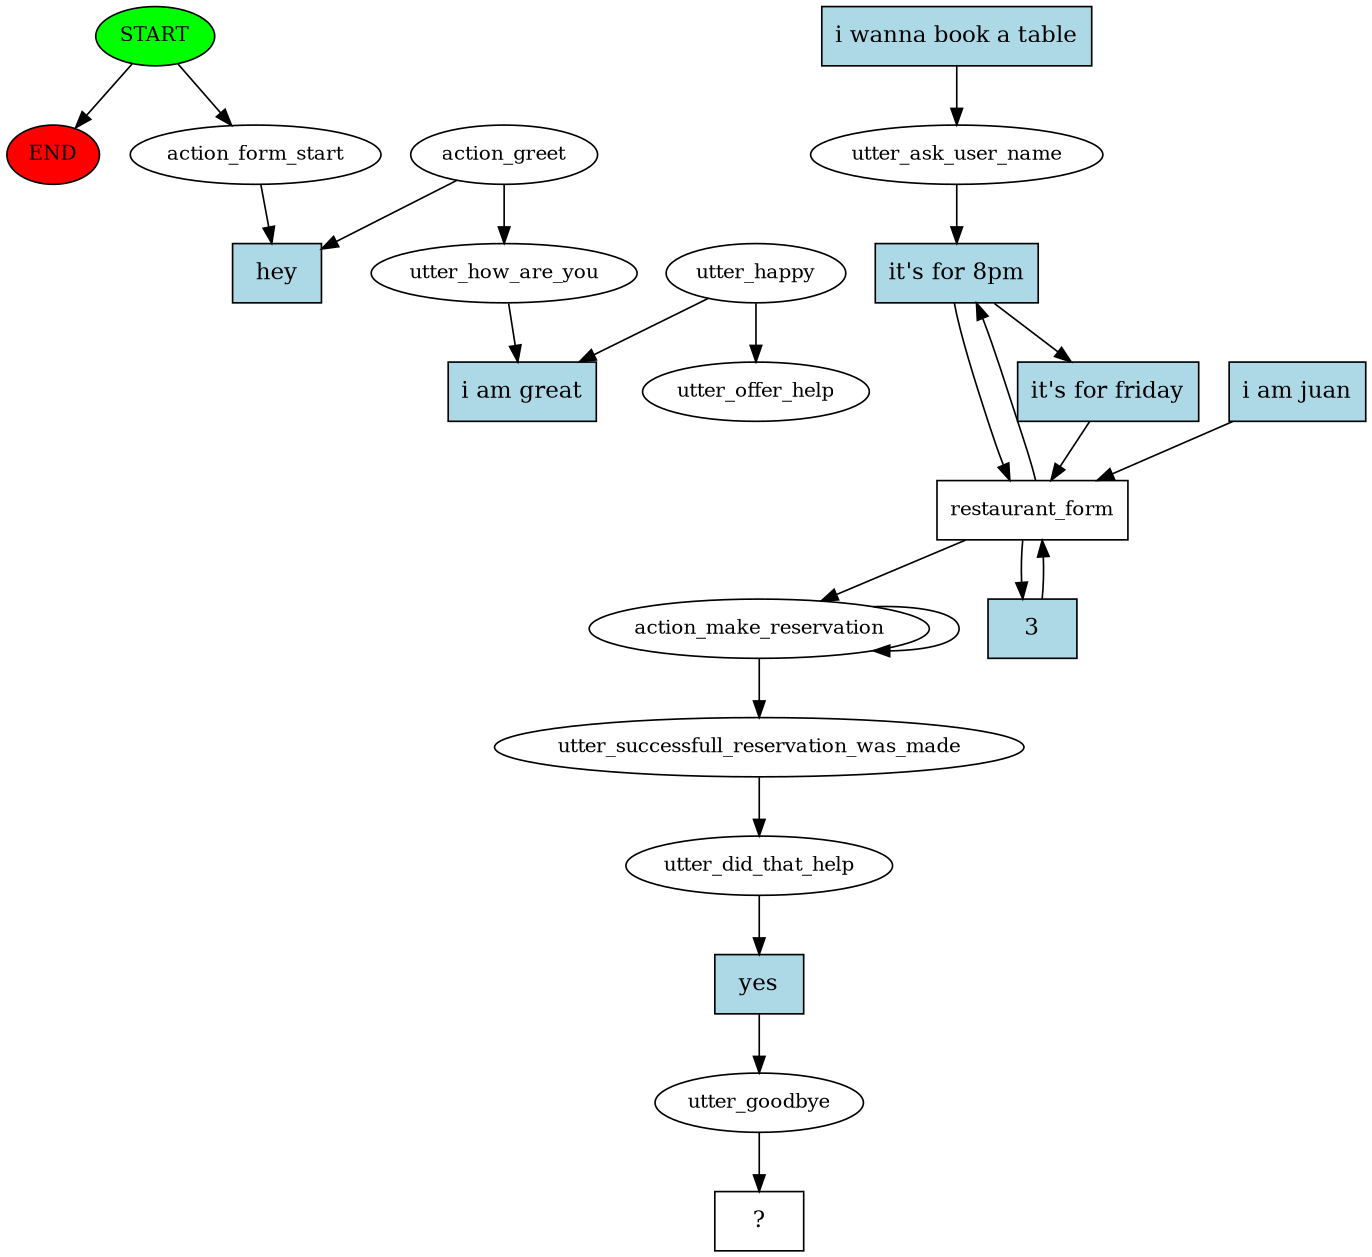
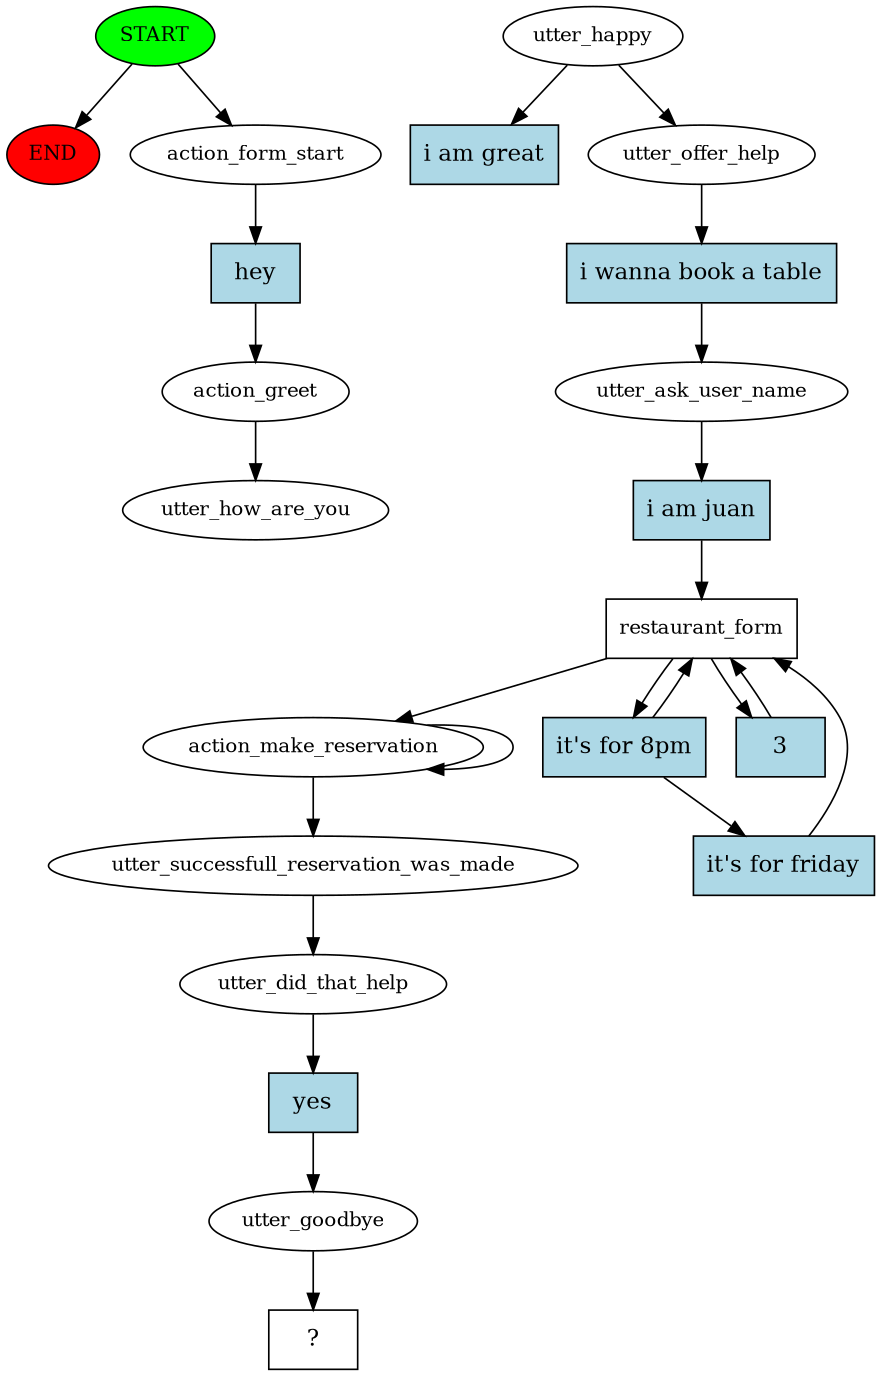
none -> (702, 206)
(957, 206) -> (702, 443)
(396, 211) -> (256, 324)
(512, 324) -> none
